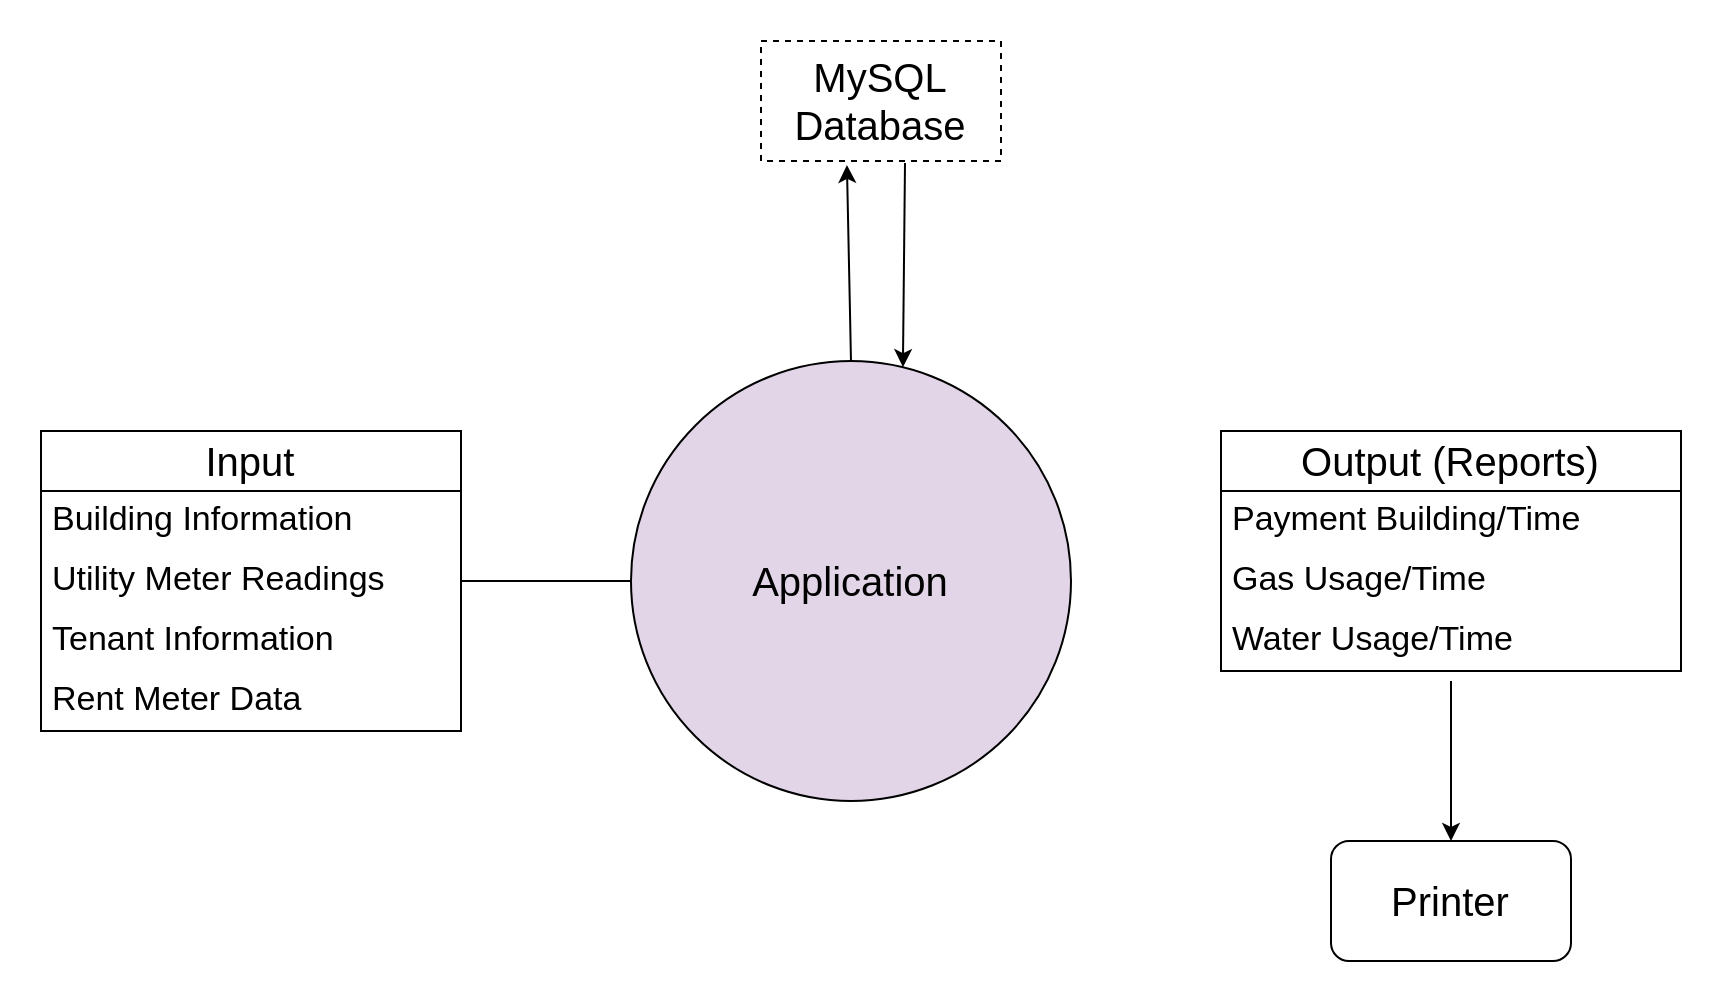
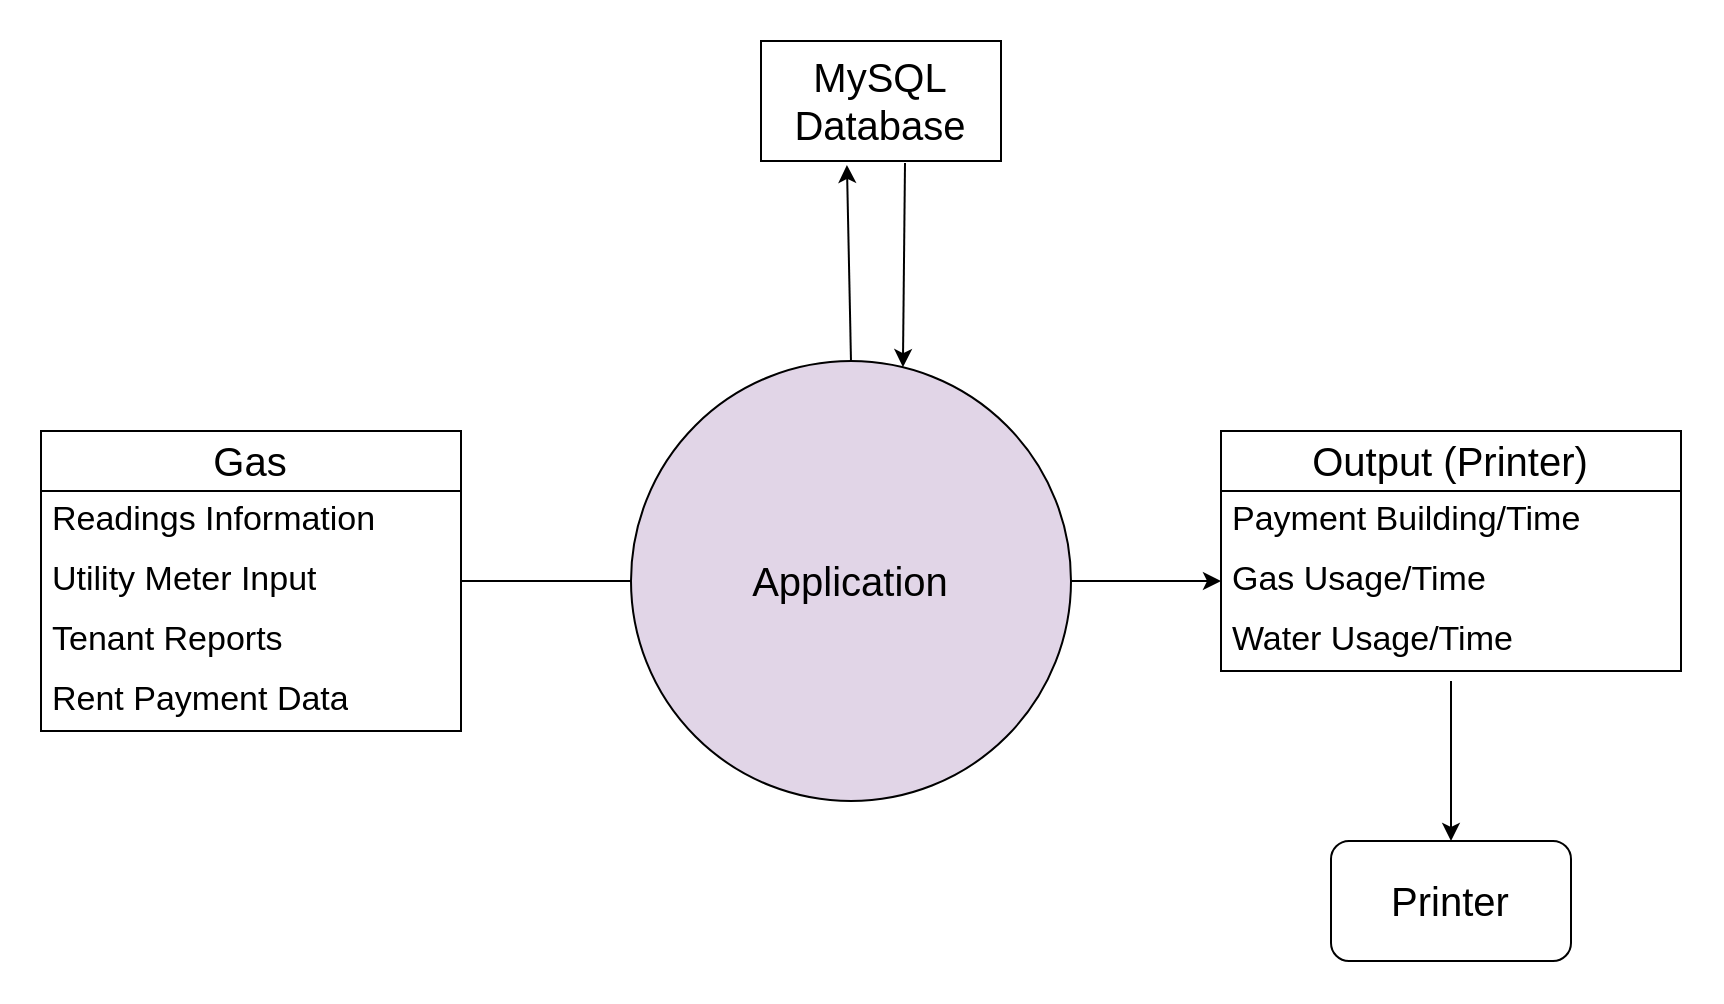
(881, 101) -> (881, 101)
(251, 461) -> (251, 461)
(1451, 461) -> (1451, 461)
(172, 521) -> (178, 521)
(182, 581) -> (165, 581)
none -> (1139, 581)
(168, 641) -> (144, 641)
(148, 701) -> (161, 701)
